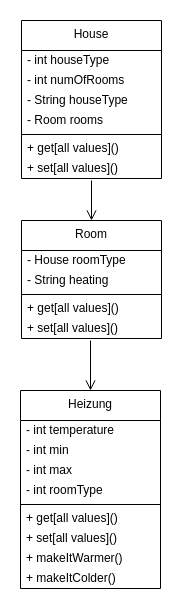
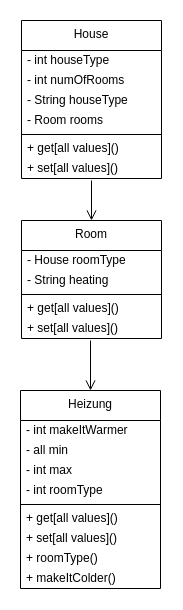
(79, 431) -> (82, 431)
(51, 451) -> (49, 451)
(79, 559) -> (65, 559)
